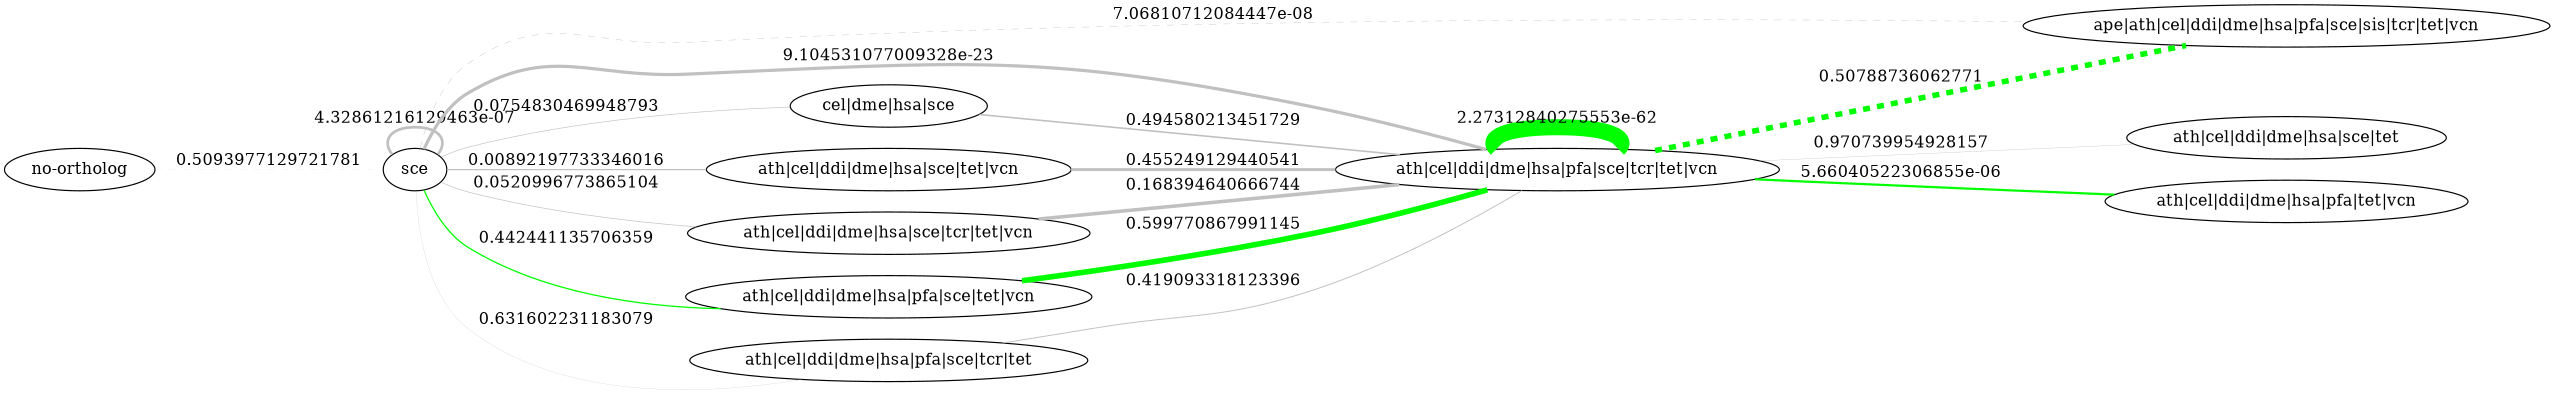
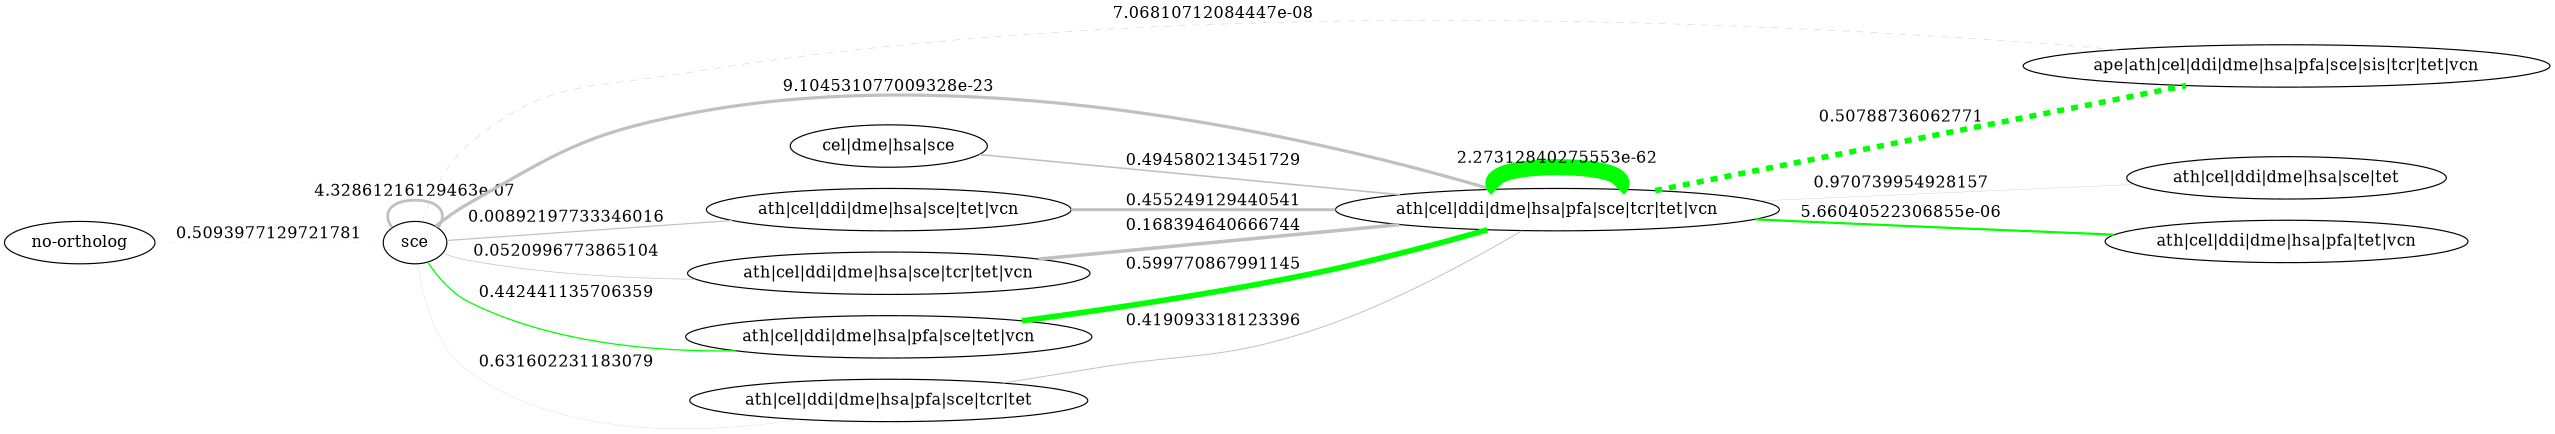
(614, 121) -> none
